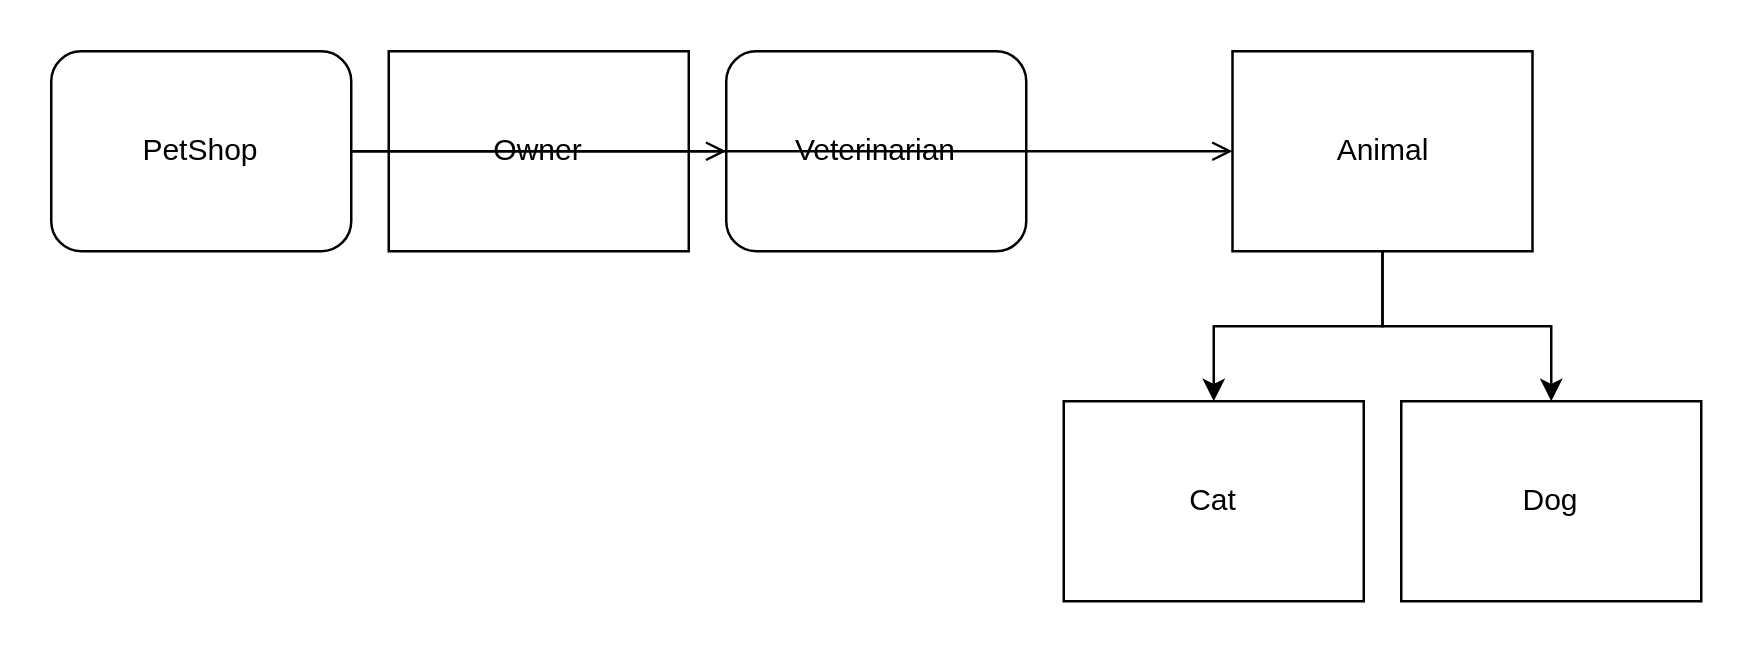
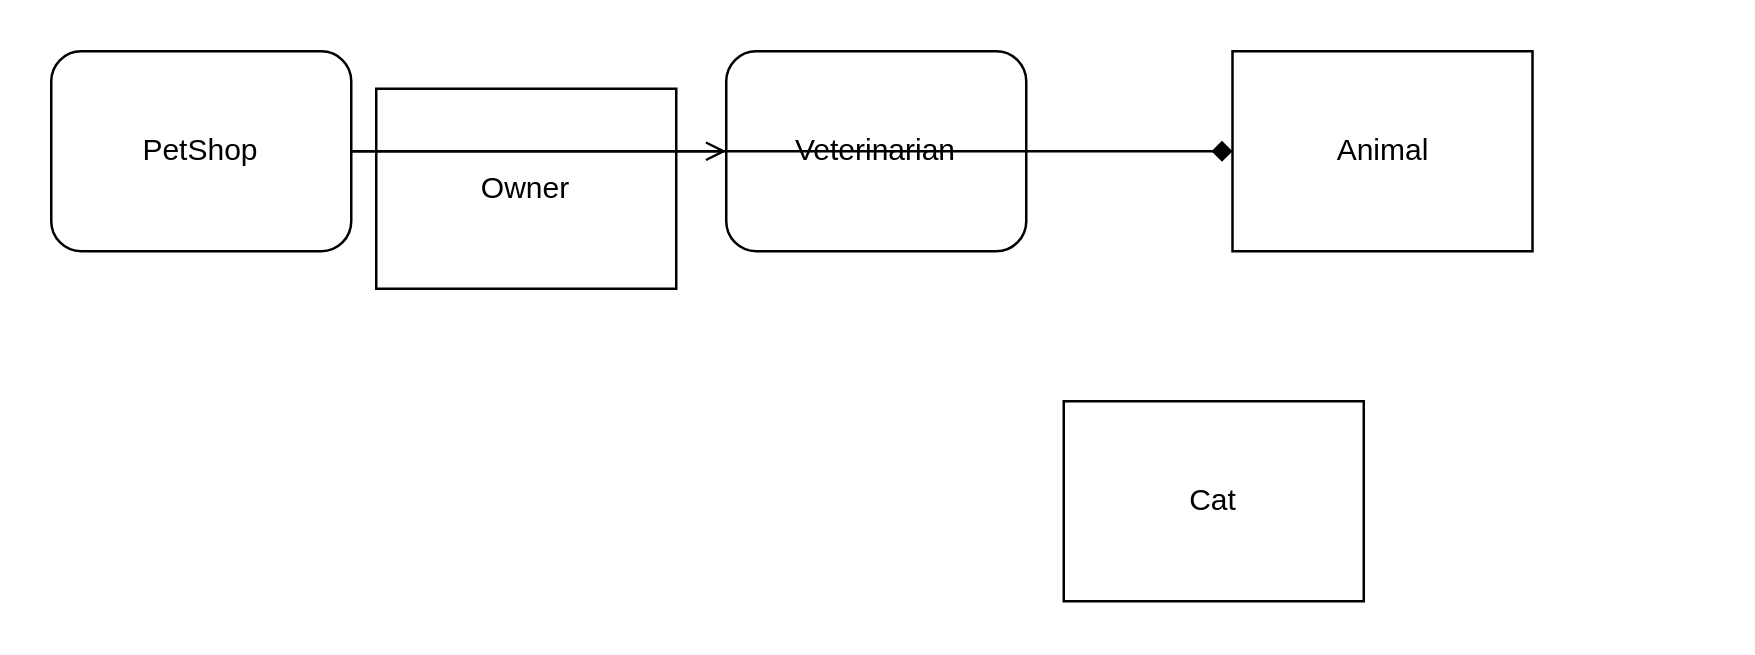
(539, 151) -> (526, 189)
(1219, 151) -> (1212, 151)
(1267, 326) -> none
(1498, 326) -> none
(1551, 501) -> none
